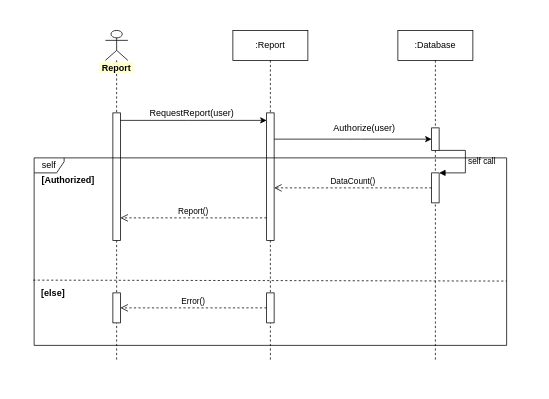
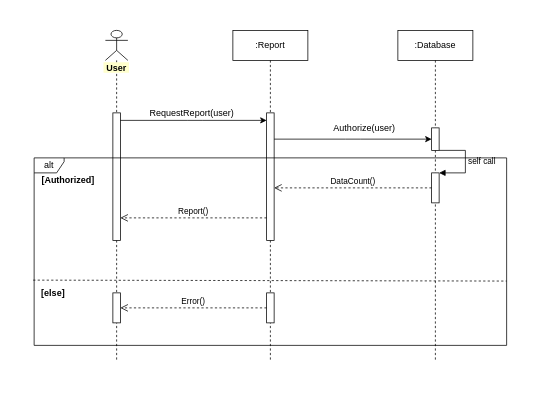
(117, 73) -> (117, 68)
(49, 165) -> (49, 165)
